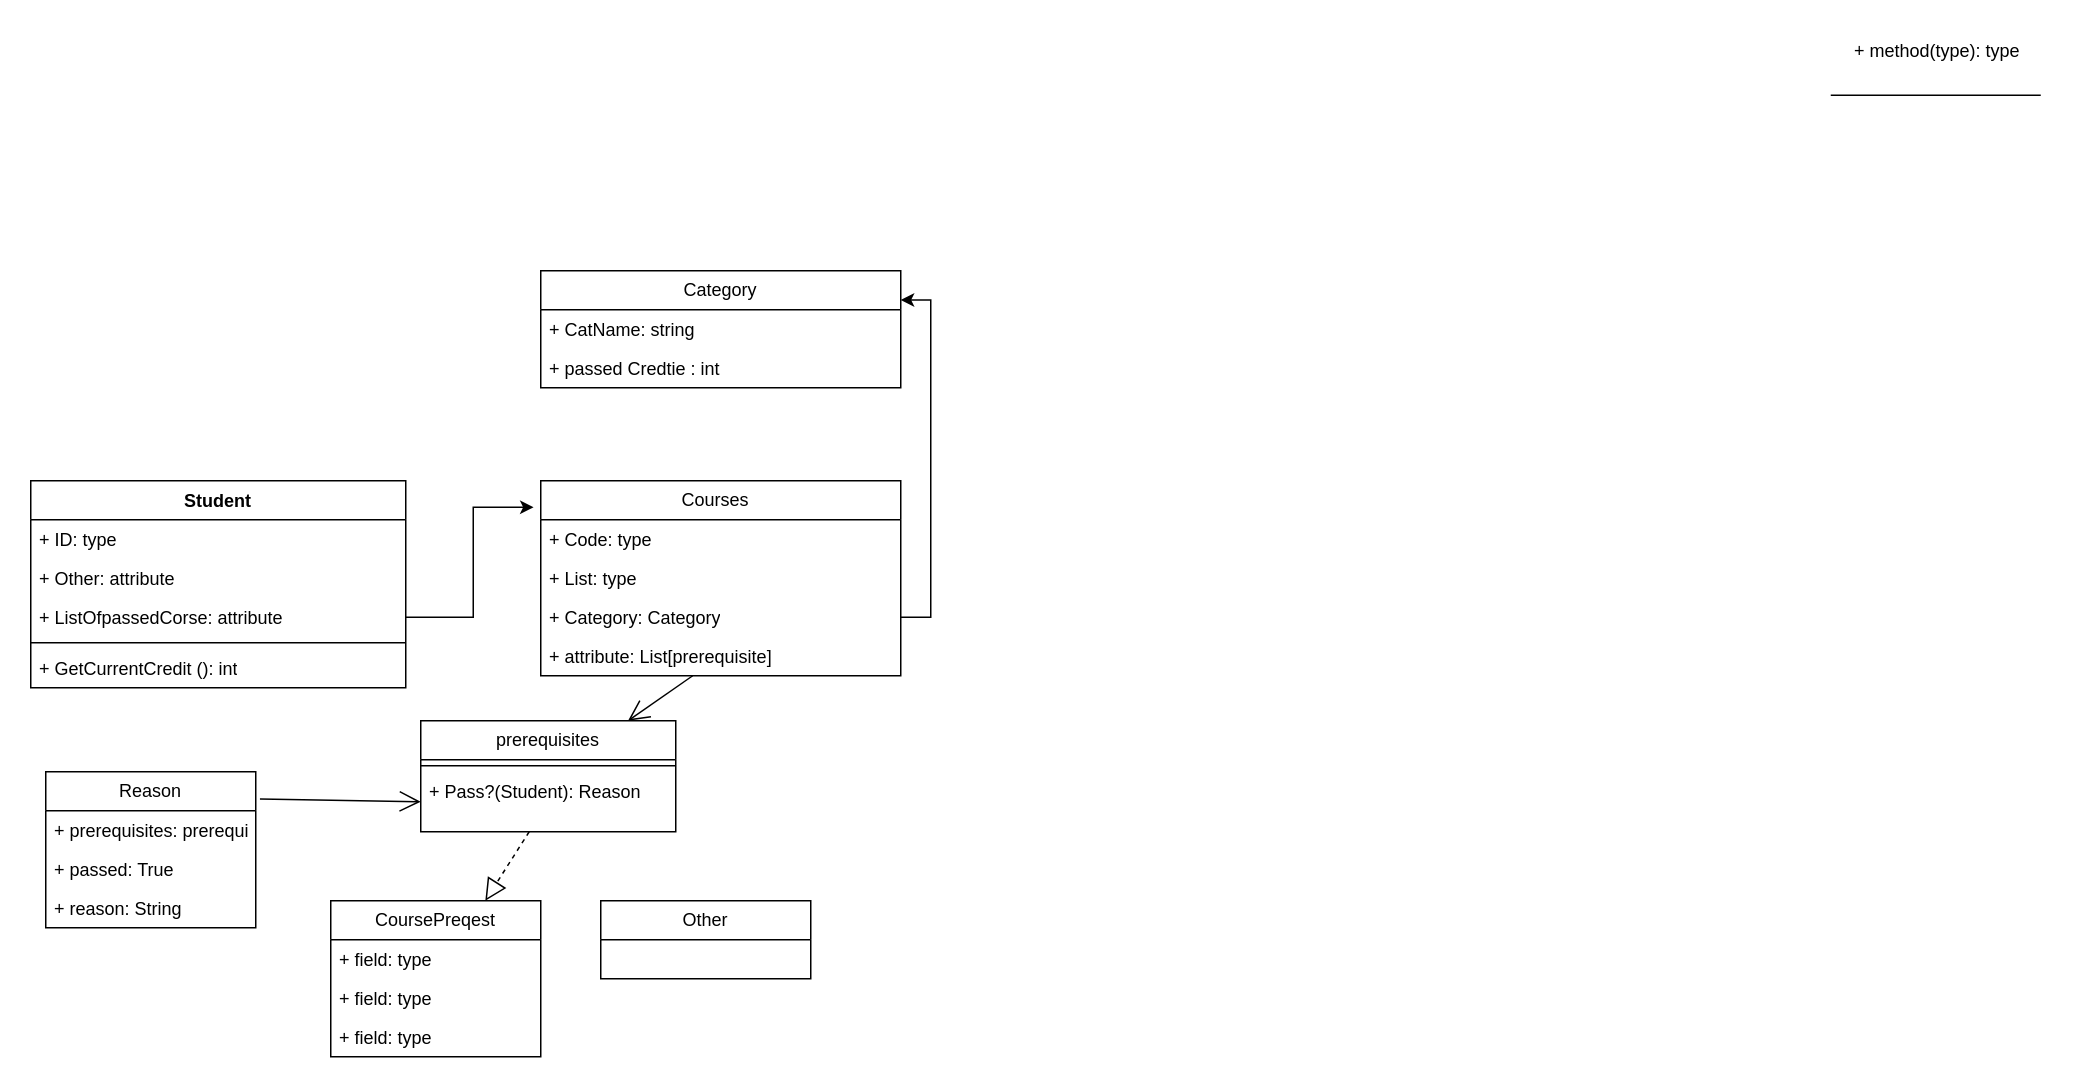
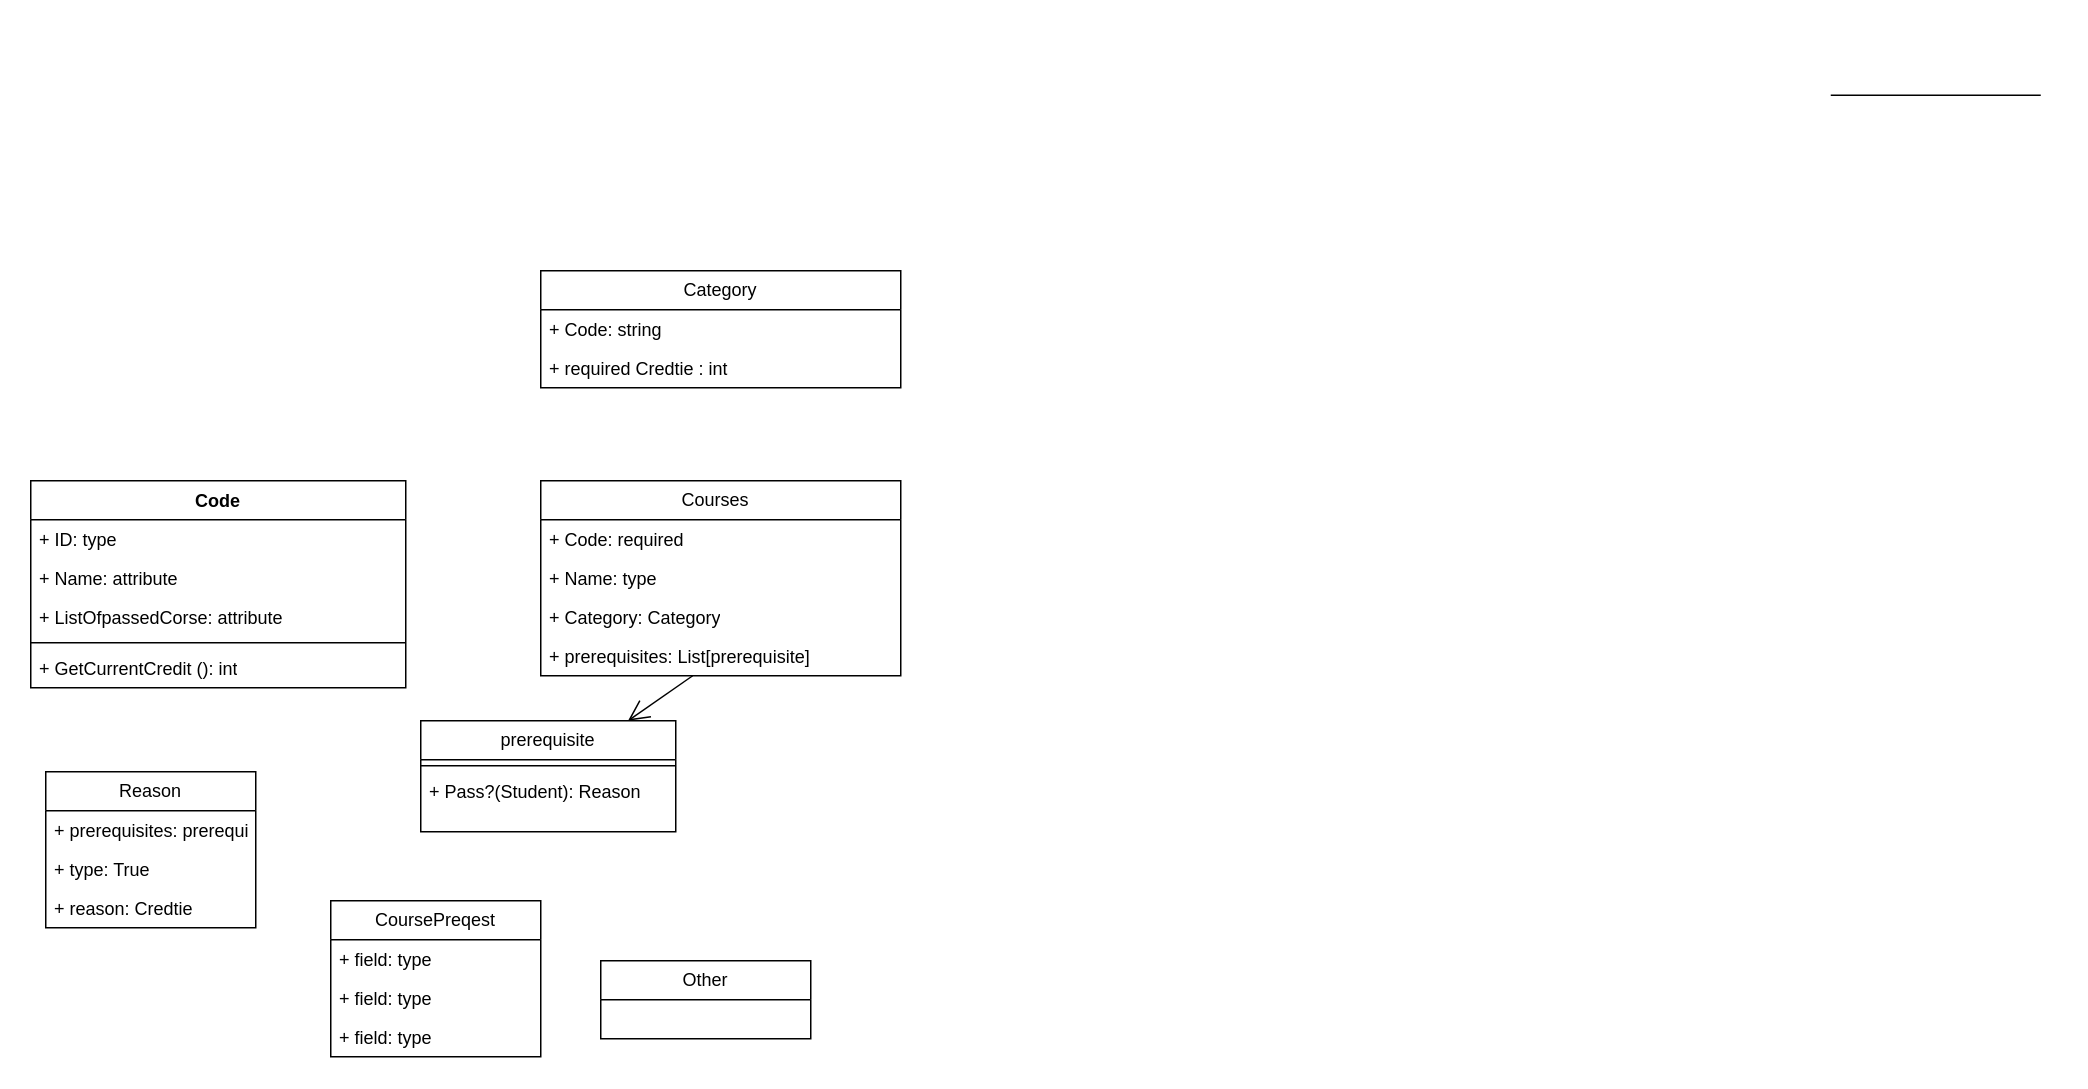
(1951, 50) -> none
(626, 331) -> (611, 331)
(644, 370) -> (652, 370)
(931, 464) -> none
(218, 502) -> (218, 502)
(603, 541) -> (621, 541)
(473, 571) -> none
(121, 580) -> (116, 580)
(601, 580) -> (603, 580)
(694, 658) -> (712, 658)
(548, 740) -> (548, 740)
(338, 800) -> none
(513, 857) -> none
(118, 871) -> (108, 871)
(126, 910) -> (131, 910)
(706, 940) -> (706, 1000)
